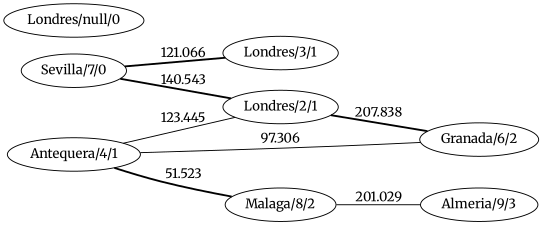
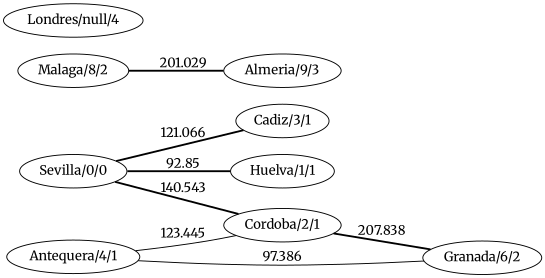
(74, 20) -> (73, 20)
(281, 53) -> (282, 121)
(74, 71) -> (73, 171)
(281, 107) -> (282, 225)
(281, 139) -> (282, 257)
none -> (282, 171)
(173, 184) -> none
(378, 205) -> (176, 71)
